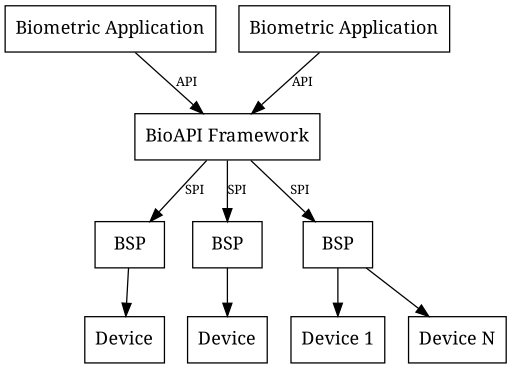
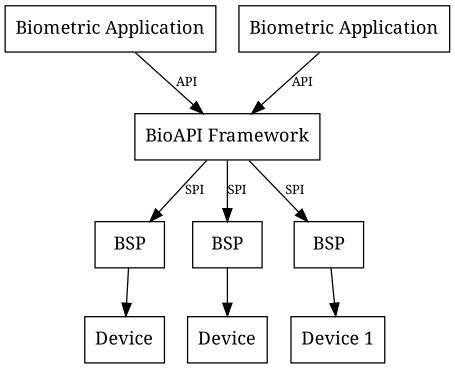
(457, 340) -> none
